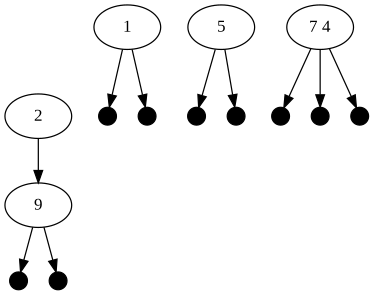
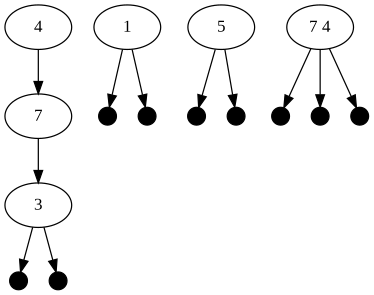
none -> (38, 27)
(38, 116) -> (38, 116)
(38, 205) -> (38, 205)
